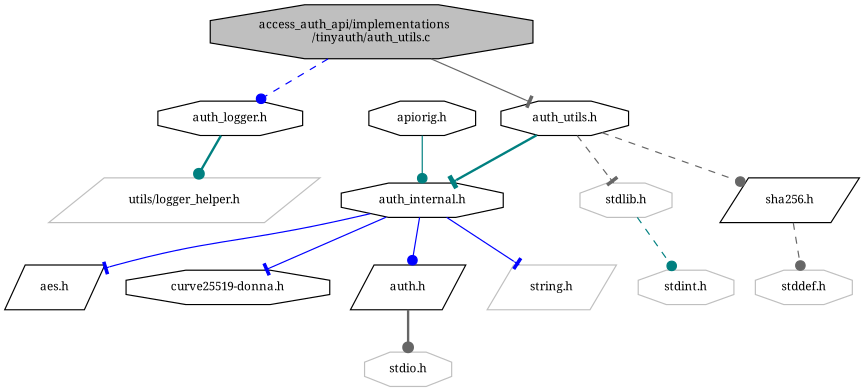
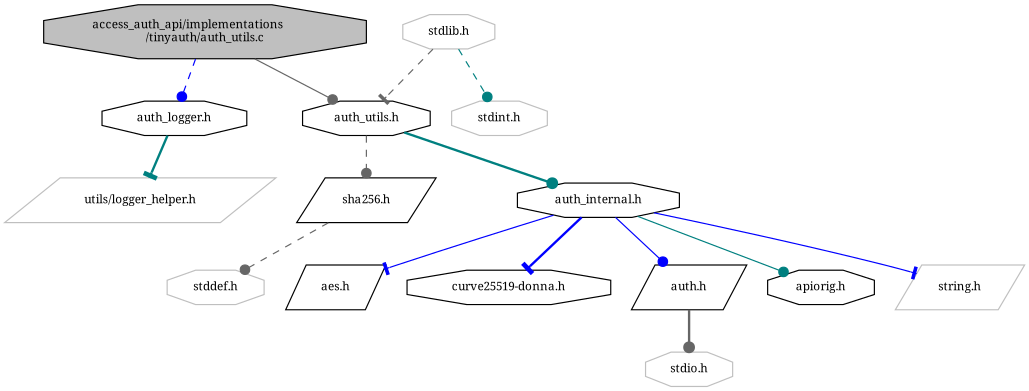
(479, 80) -> (292, 78)
(211, 152) -> (160, 154)
(422, 154) -> (708, 243)
(594, 157) -> (410, 73)
(496, 158) -> (476, 157)
(328, 243) -> (556, 242)
